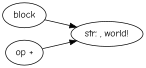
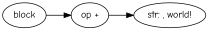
(57, 23) -> (55, 15)
